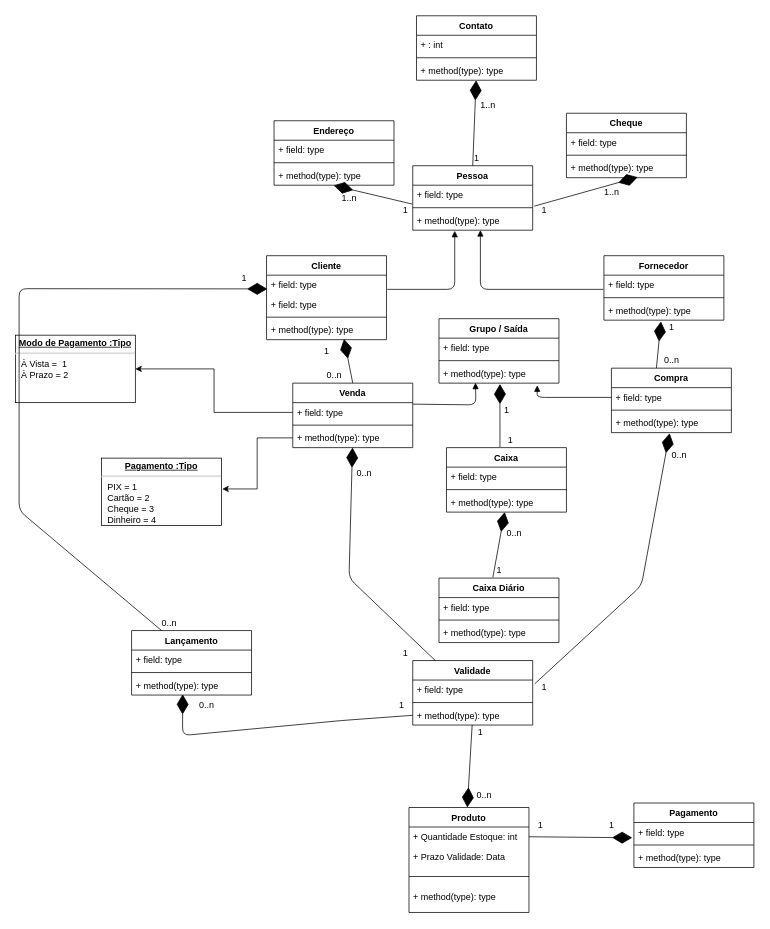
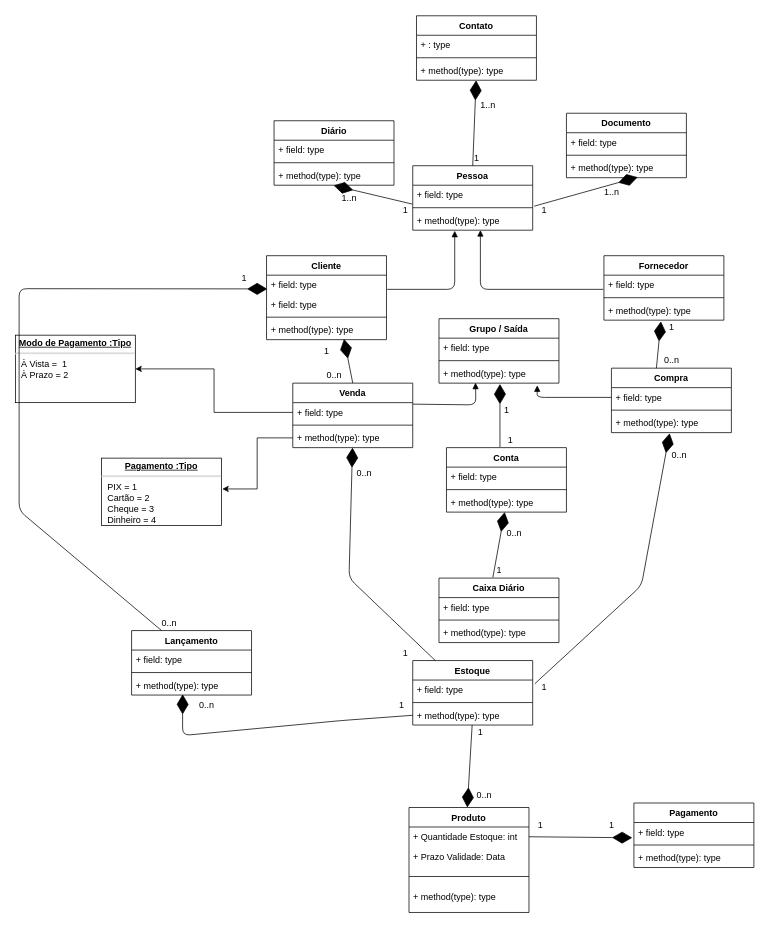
(434, 45) -> (437, 45)
(626, 123) -> (626, 123)
(334, 131) -> (334, 131)
(506, 458) -> (506, 458)
(473, 671) -> (473, 671)
